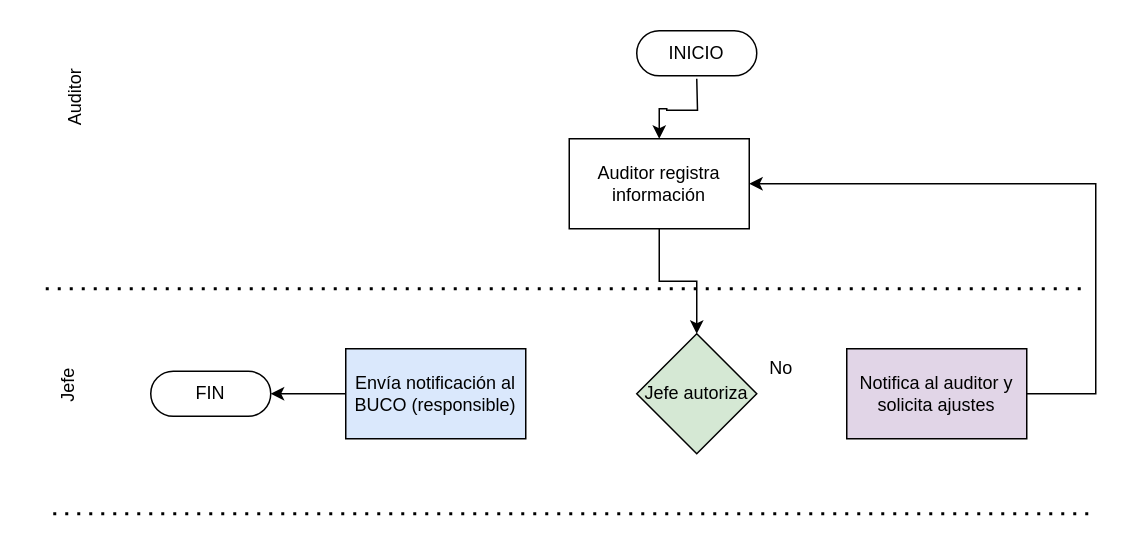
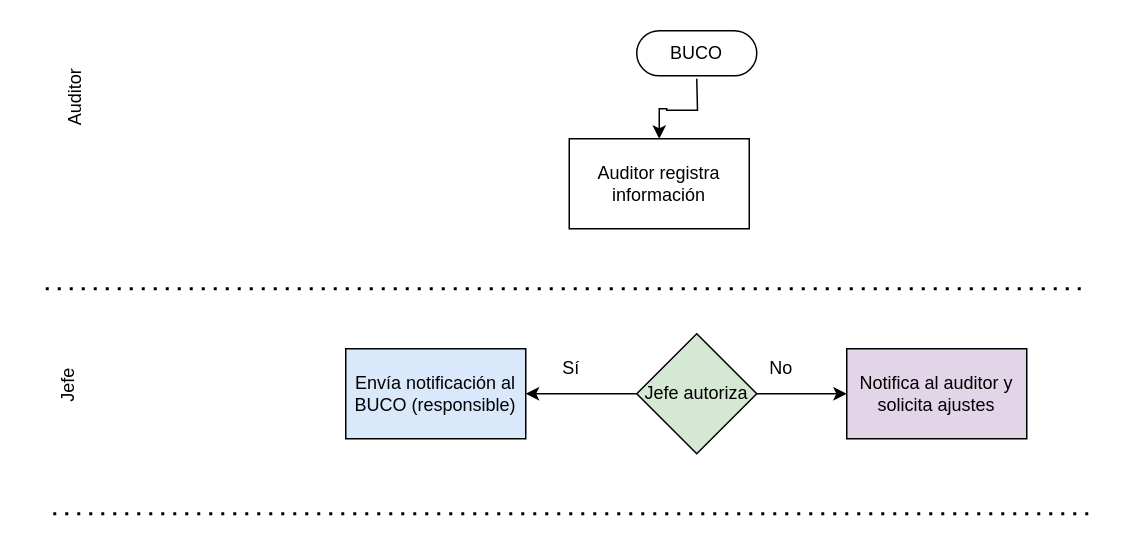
(697, 53) -> (697, 53)
(1068, 184) -> none
(672, 281) -> none
none -> (571, 368)
(211, 394) -> none
(314, 394) -> none
none -> (587, 394)
none -> (797, 394)
